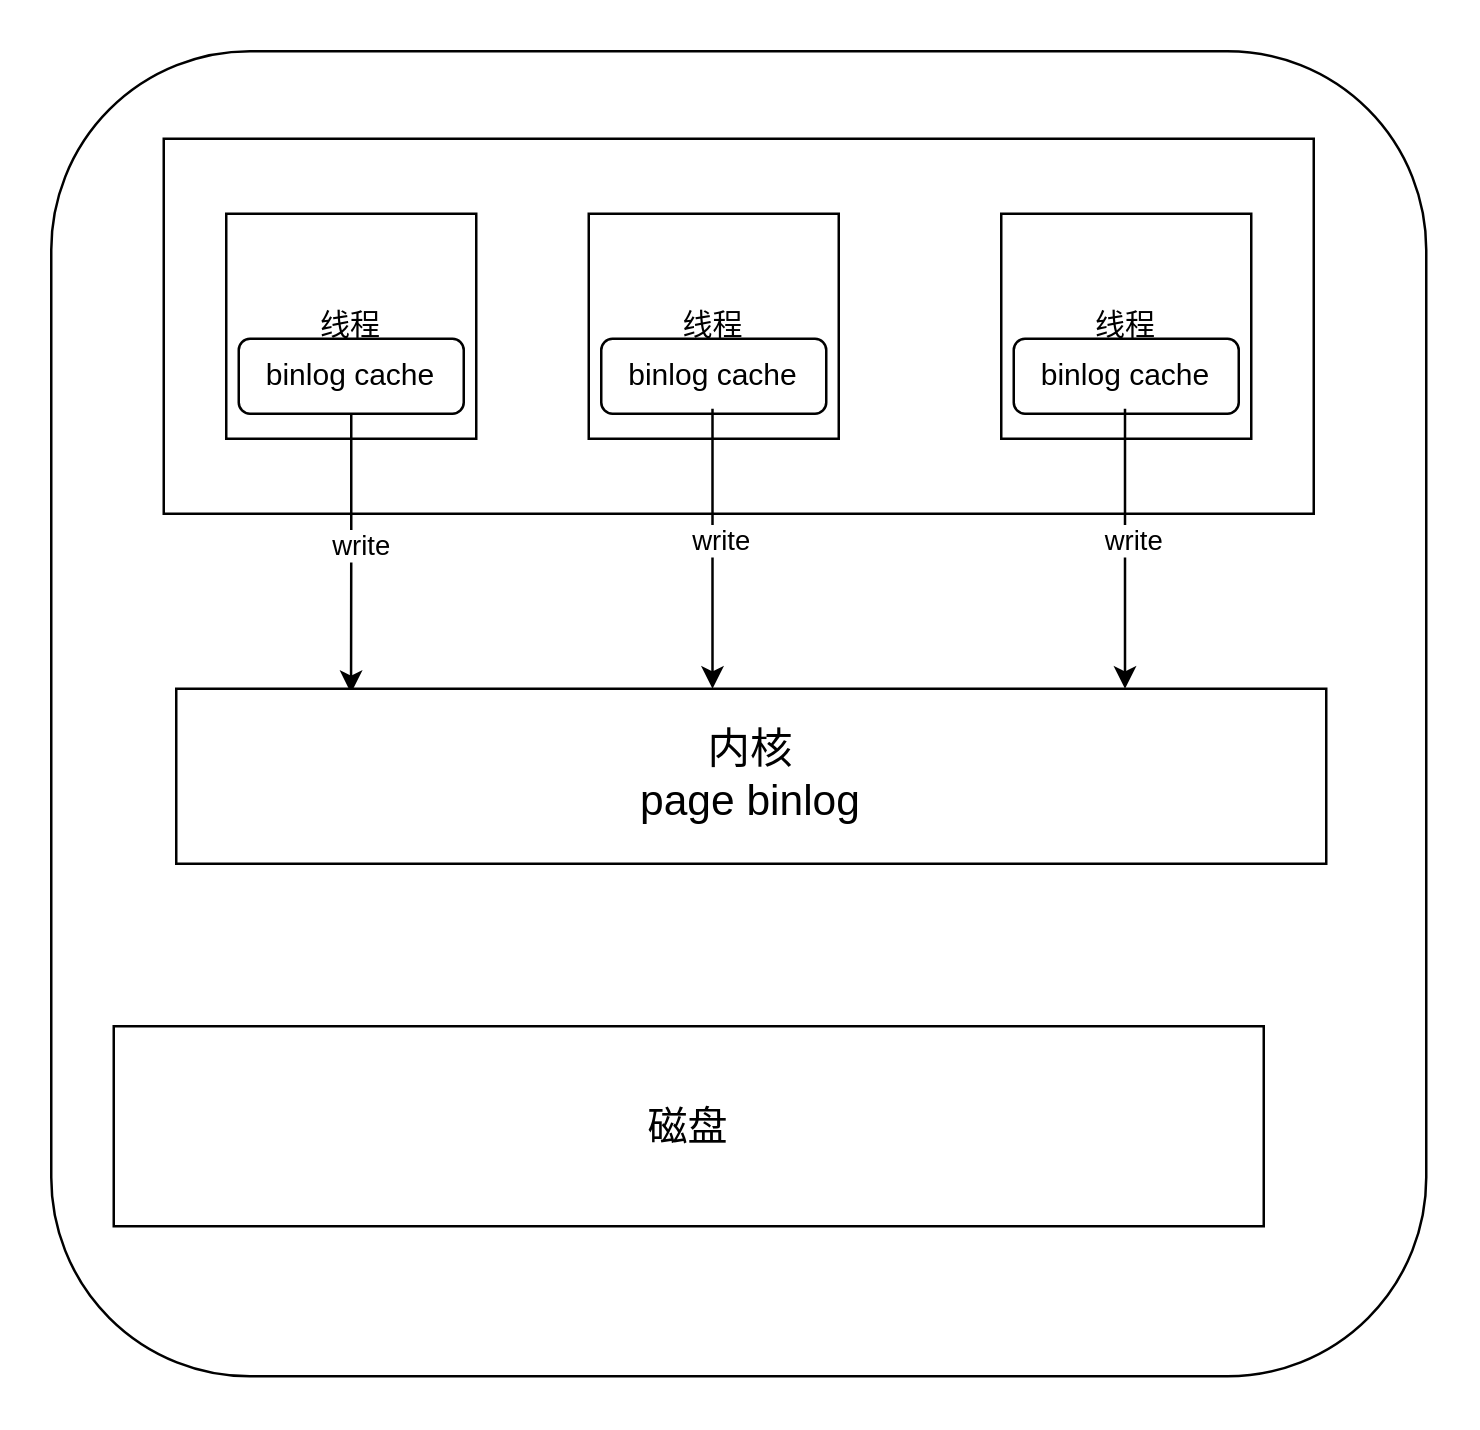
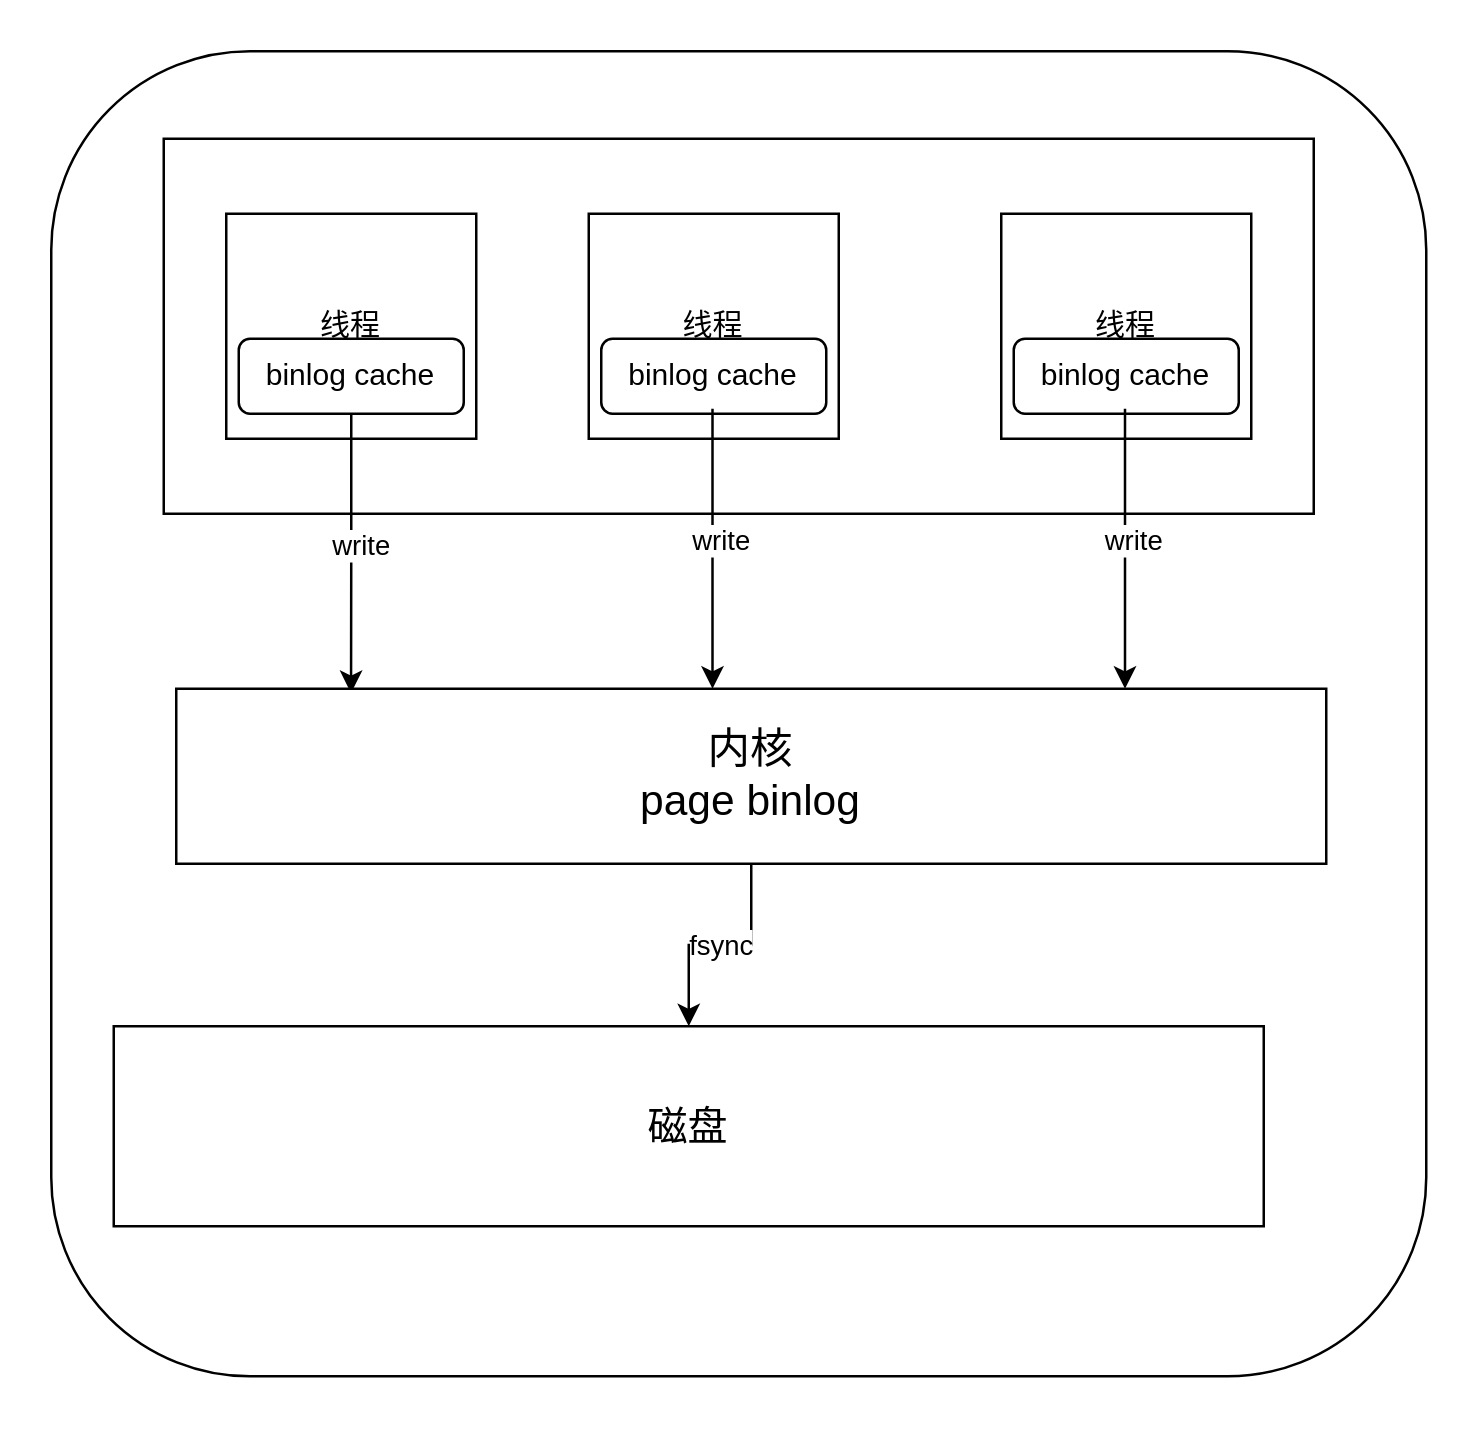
none -> (691, 945)
